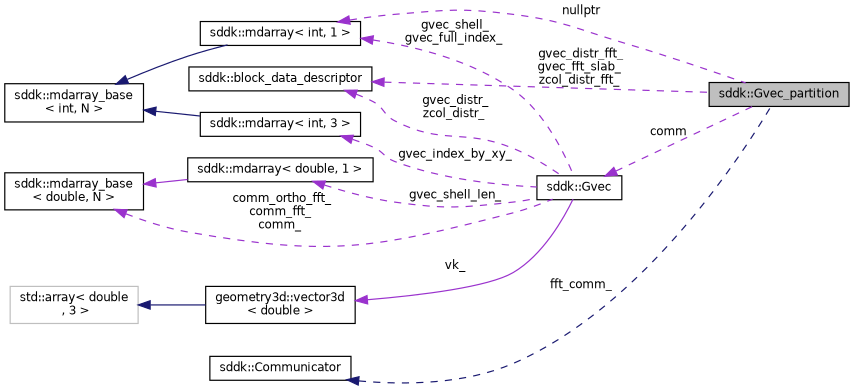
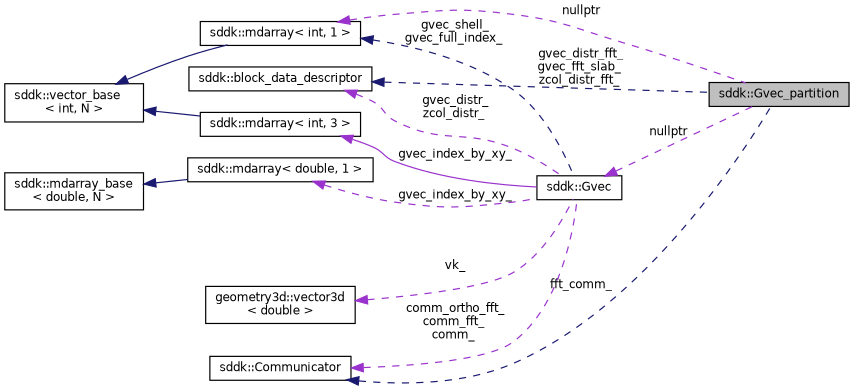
(489, 75) -> (489, 75)
(547, 87) -> (547, 87)
(74, 103) -> (74, 103)
(667, 132) -> (667, 132)
(441, 175) -> (441, 175)
(172, 181) -> (172, 181)
(454, 196) -> (454, 196)
(340, 246) -> (516, 340)
(488, 282) -> (488, 282)
(74, 305) -> none
